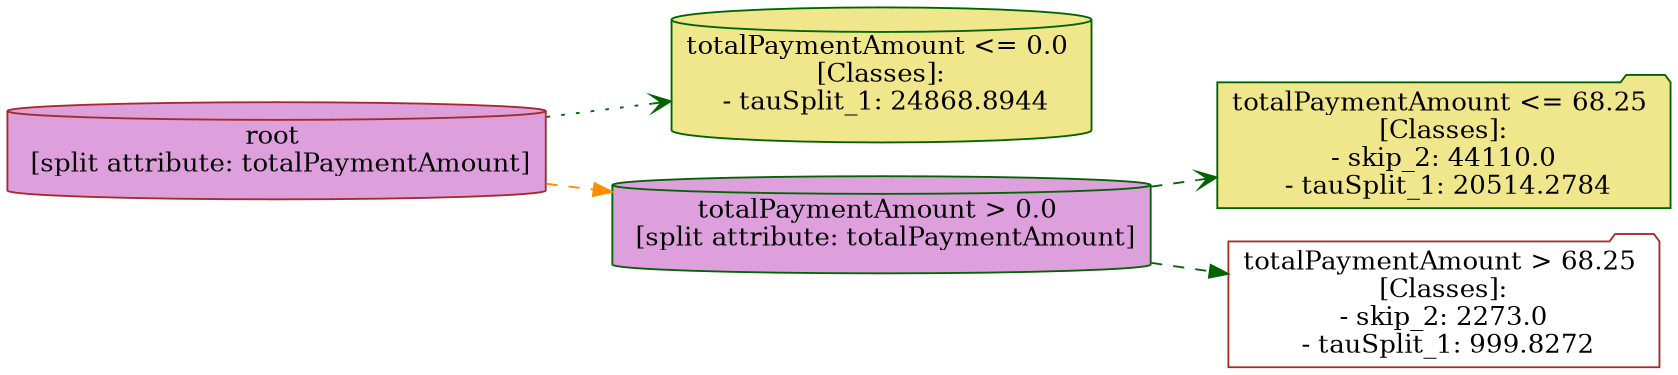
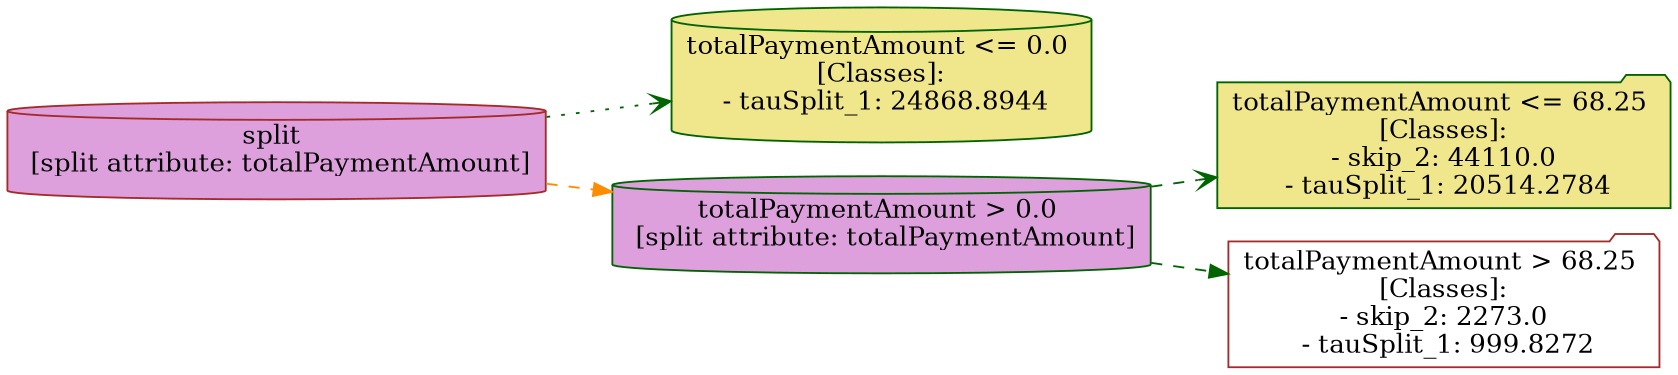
(277, 151) -> (277, 151)
